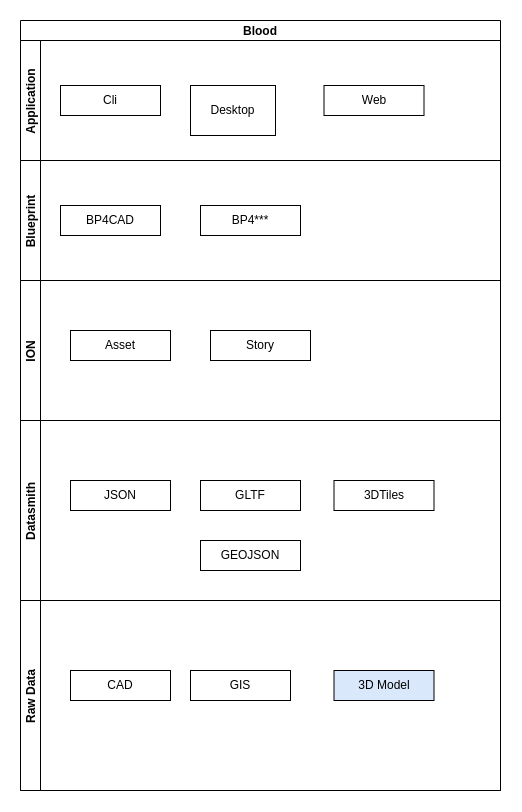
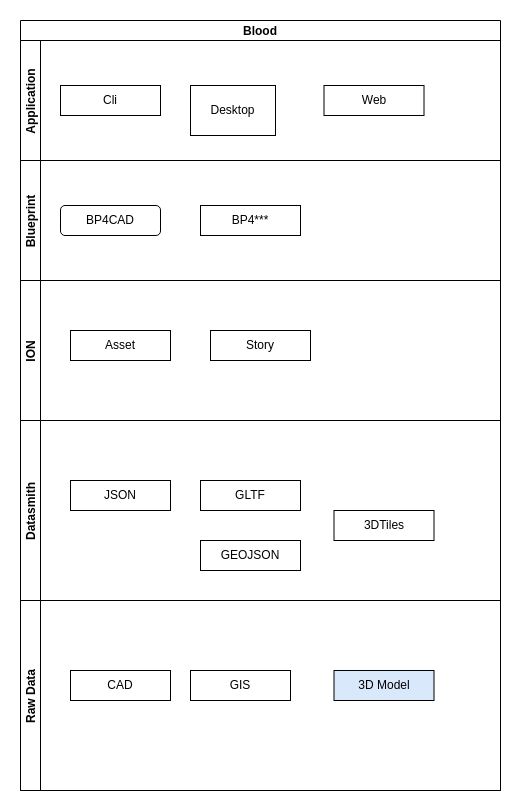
(111, 221) -> (111, 221)
(384, 496) -> (384, 526)
